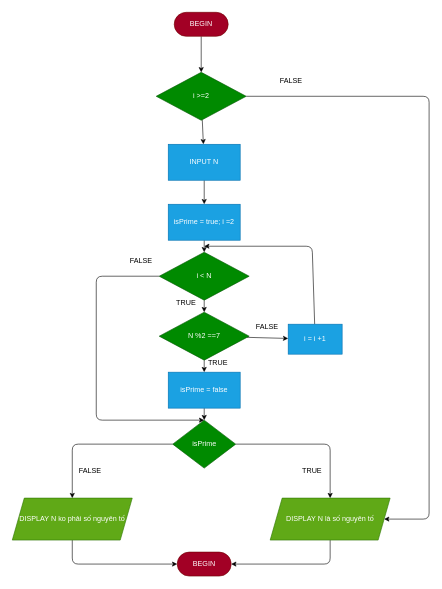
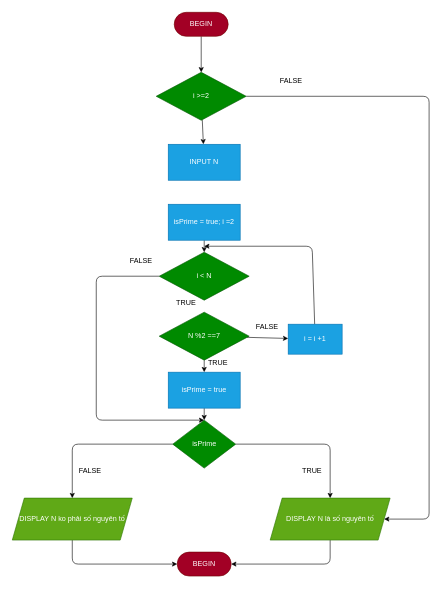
(204, 198) -> none
(204, 306) -> none
(204, 390) -> (204, 390)
